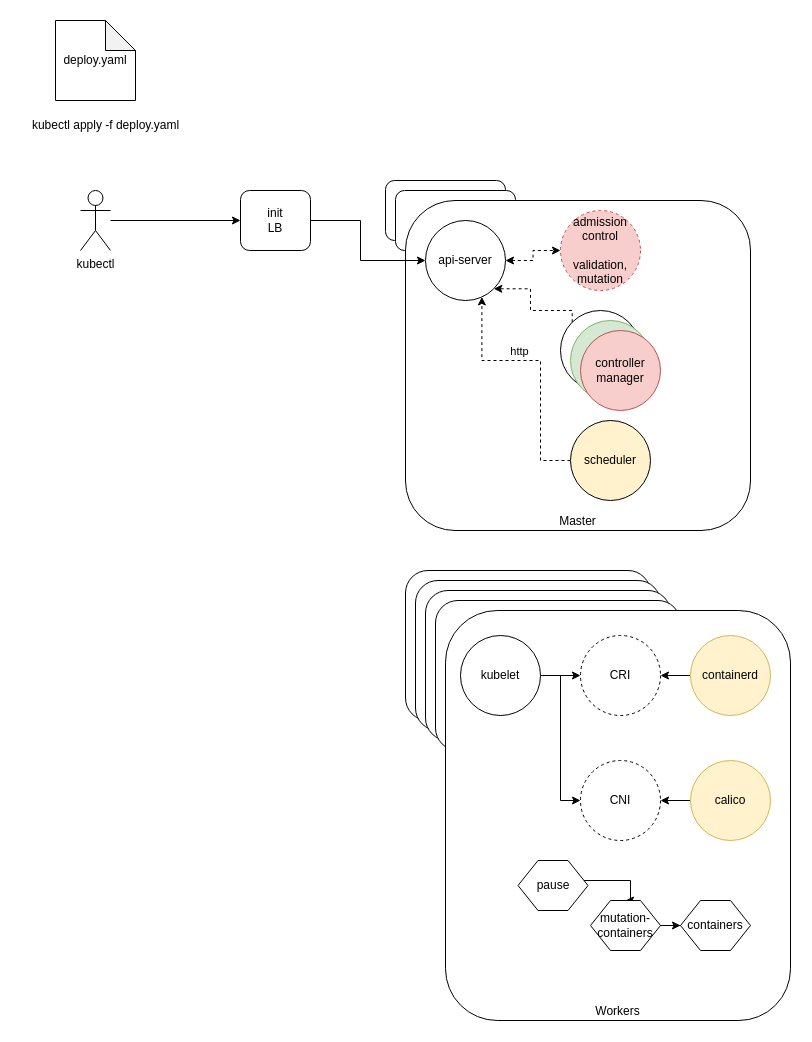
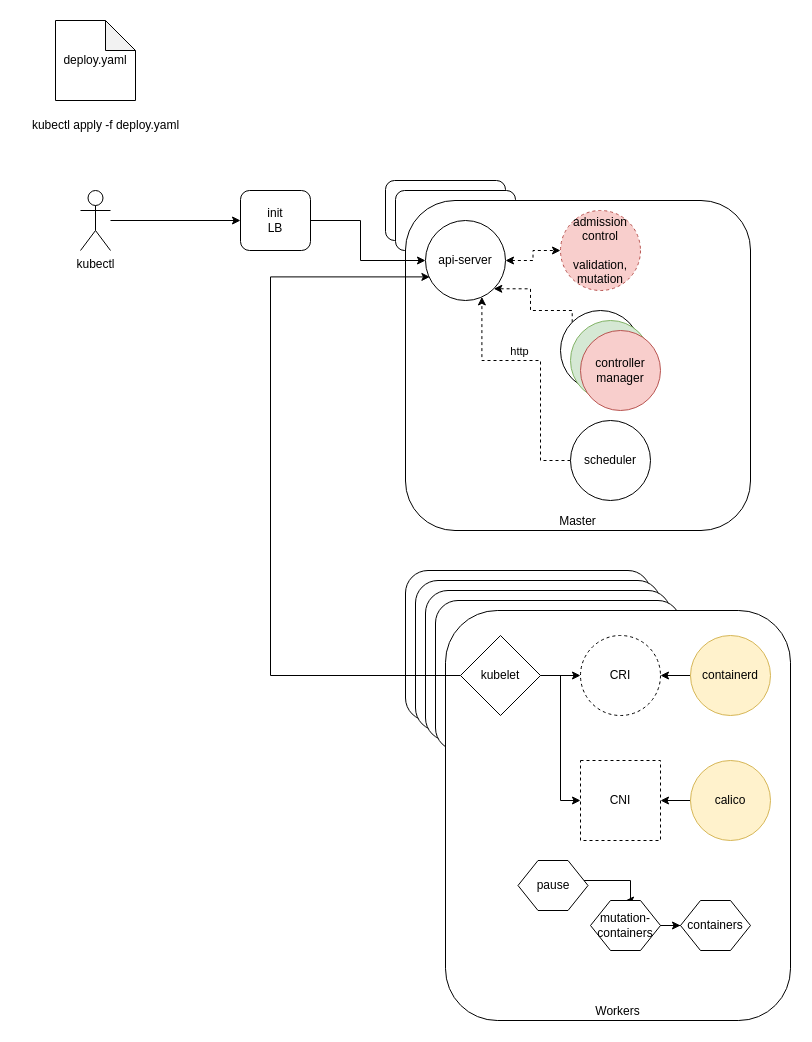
(611, 461) -> (611, 461)
none -> (271, 495)
(501, 676) -> (501, 676)
(621, 801) -> (621, 801)
